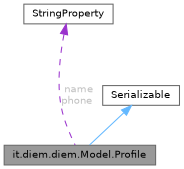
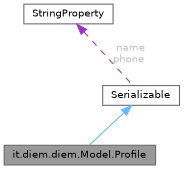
(59, 91) -> (108, 59)
